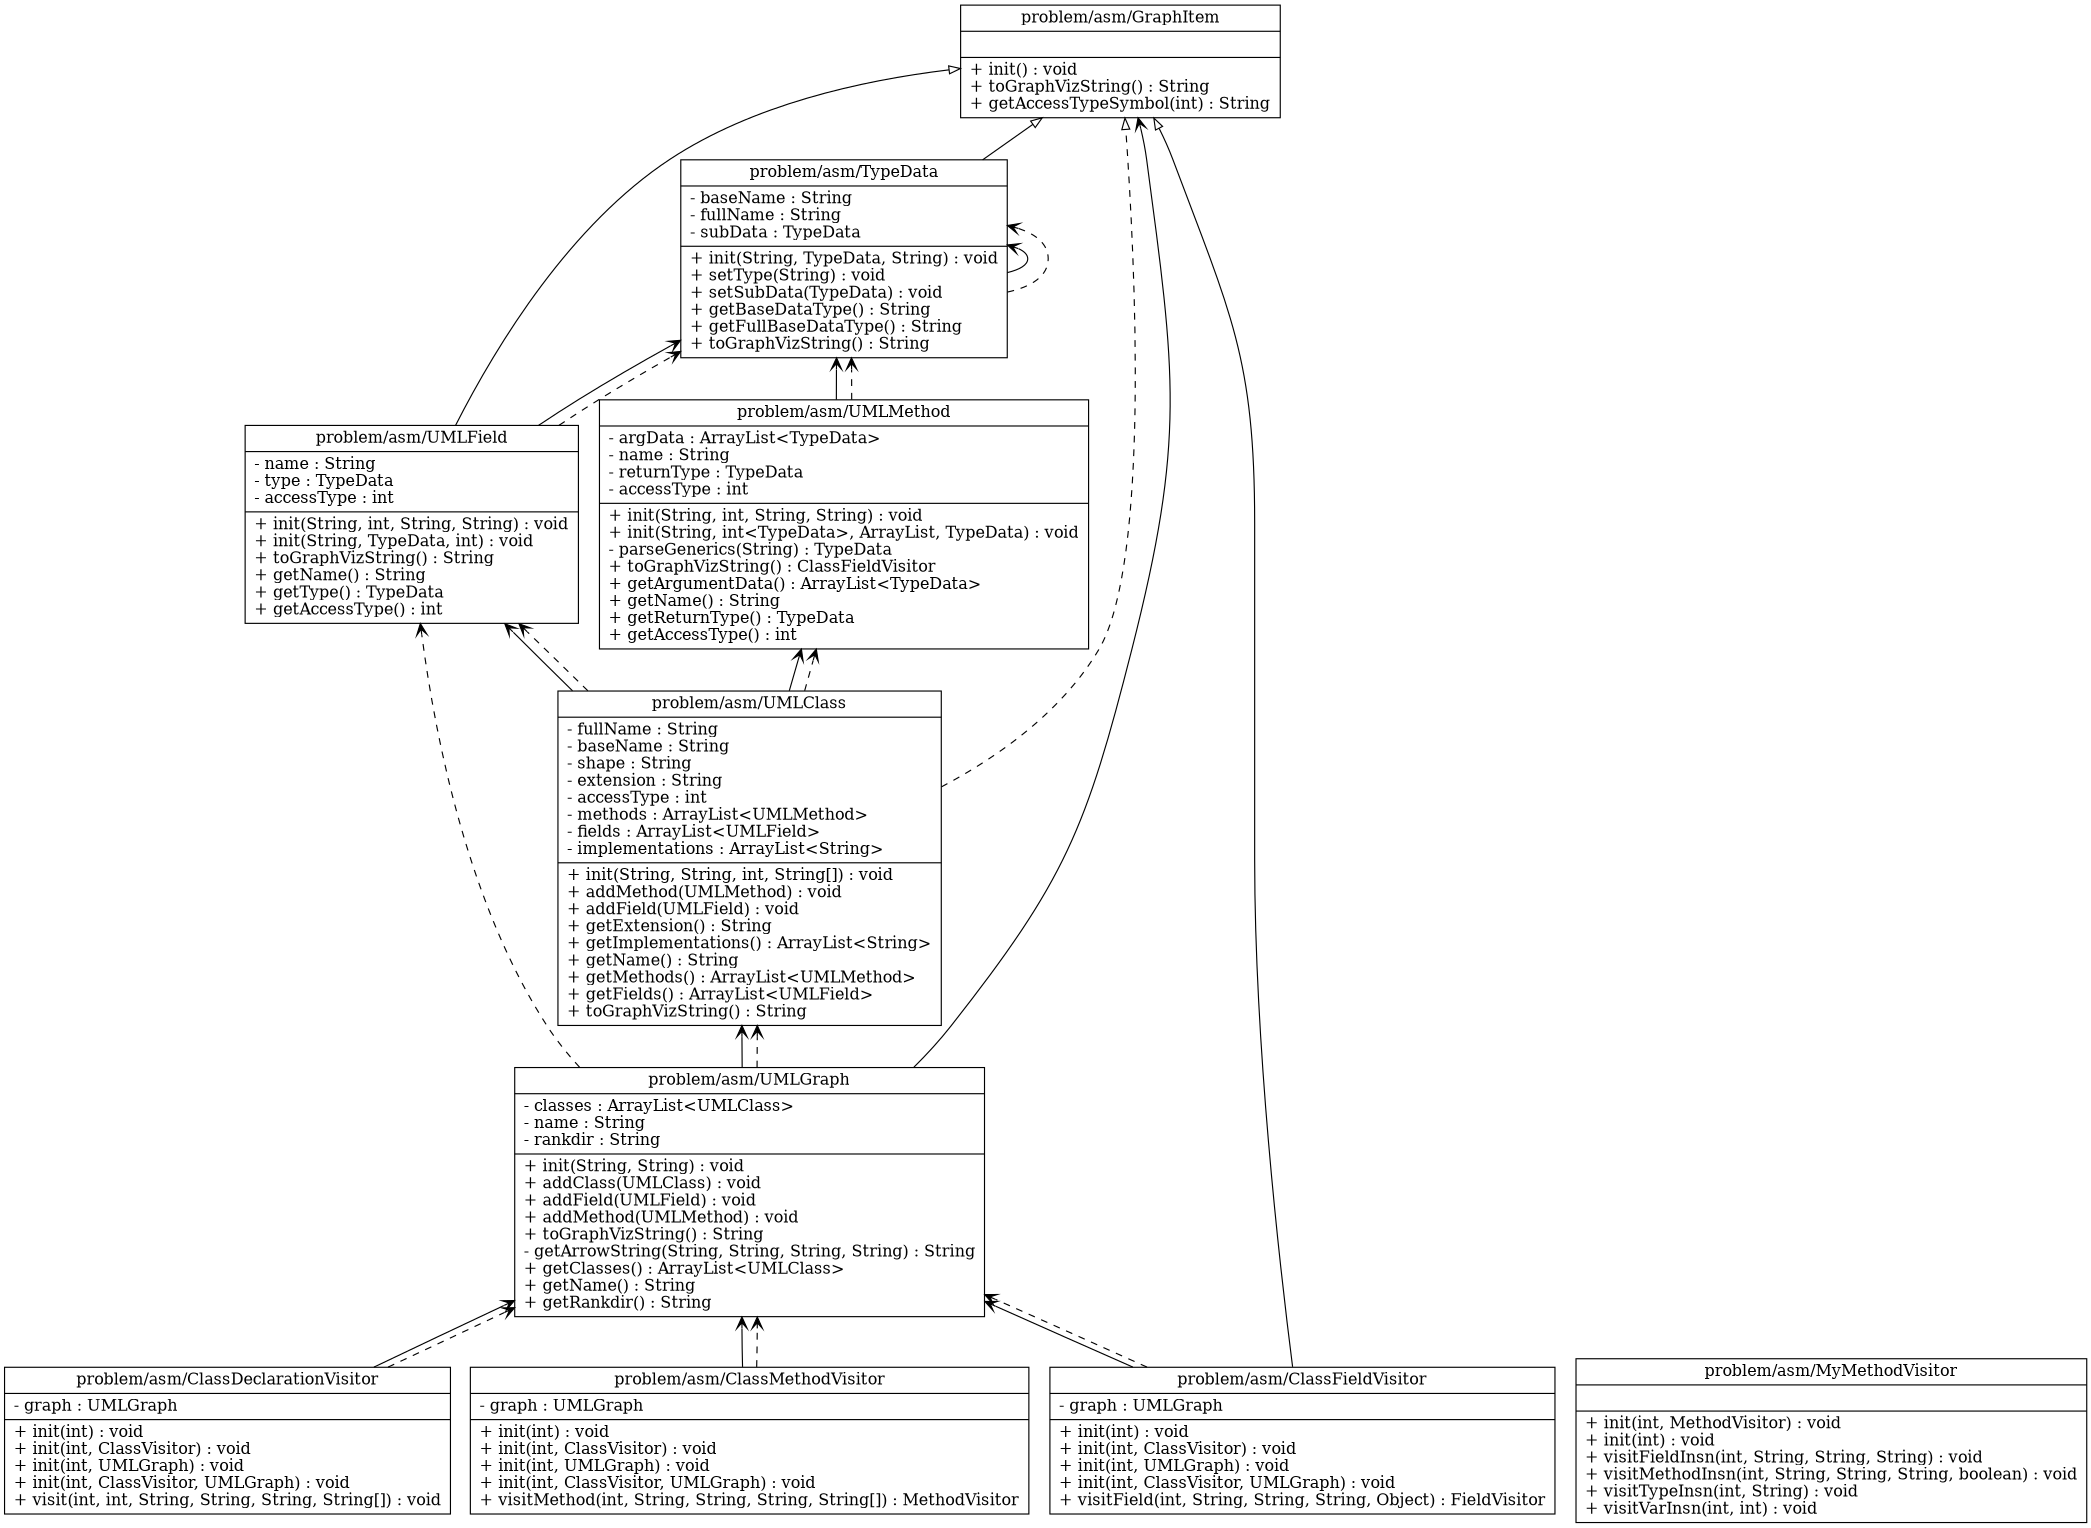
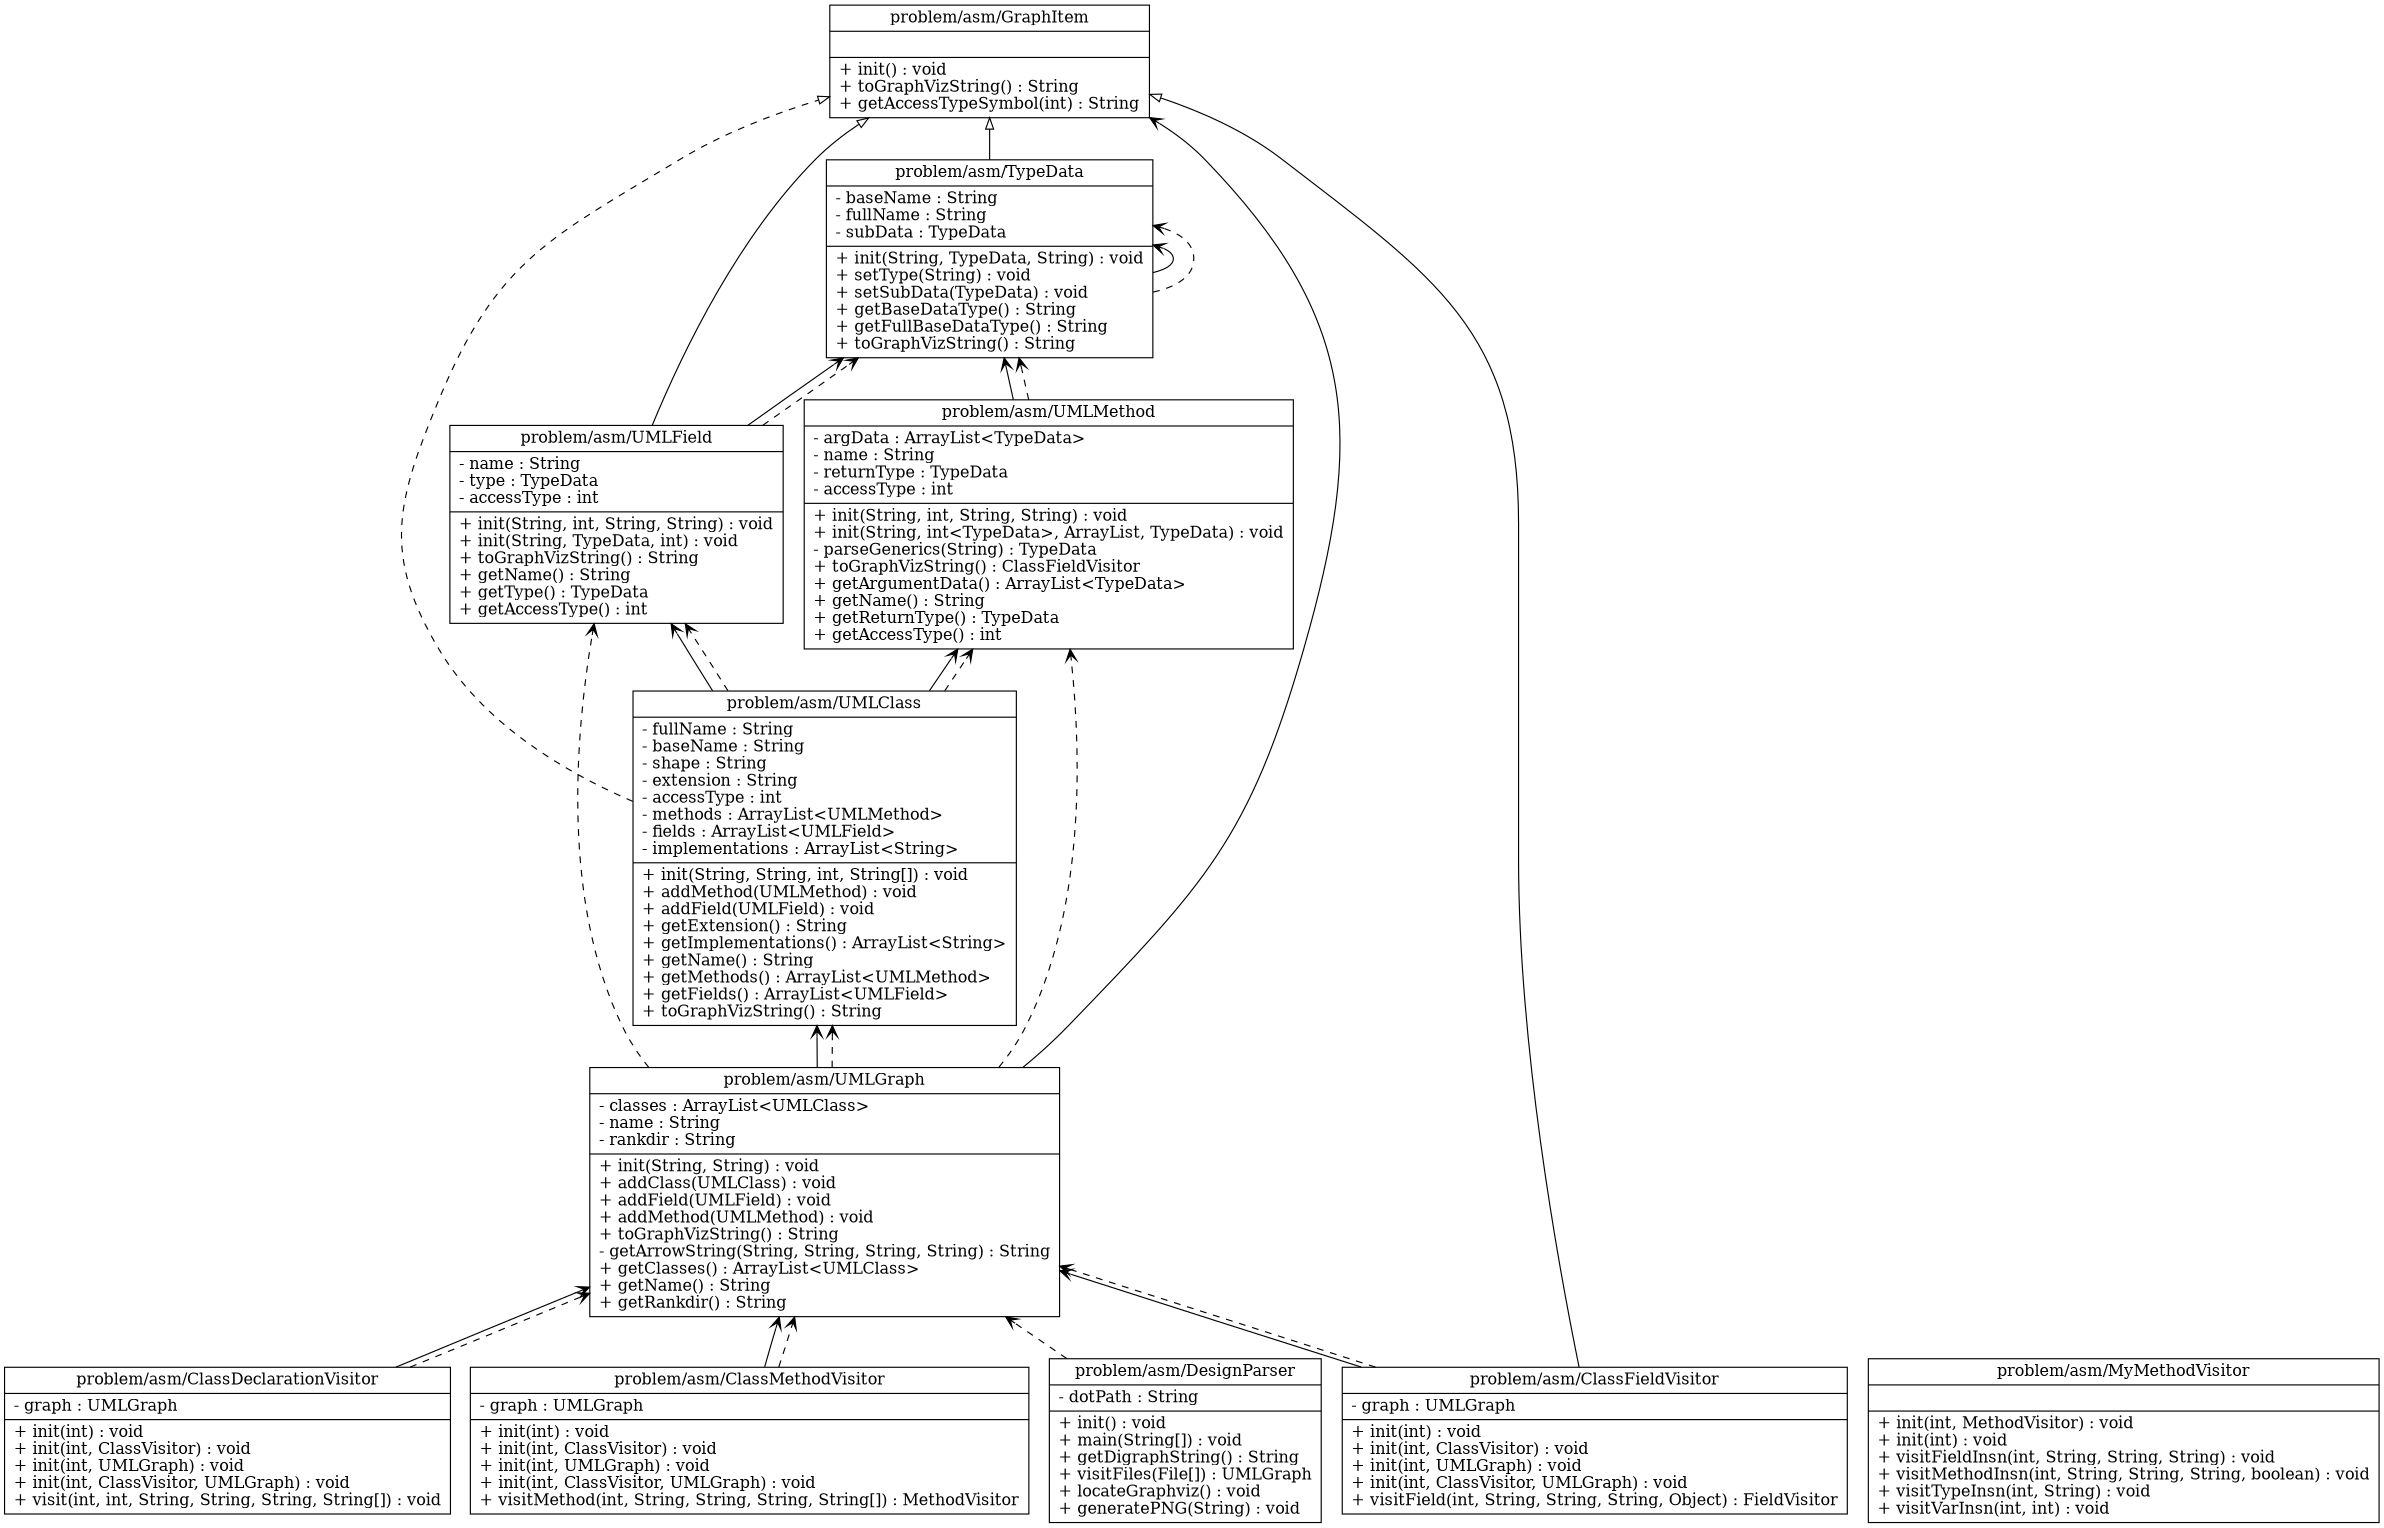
none -> (1070, 871)
none -> (1185, 1441)
